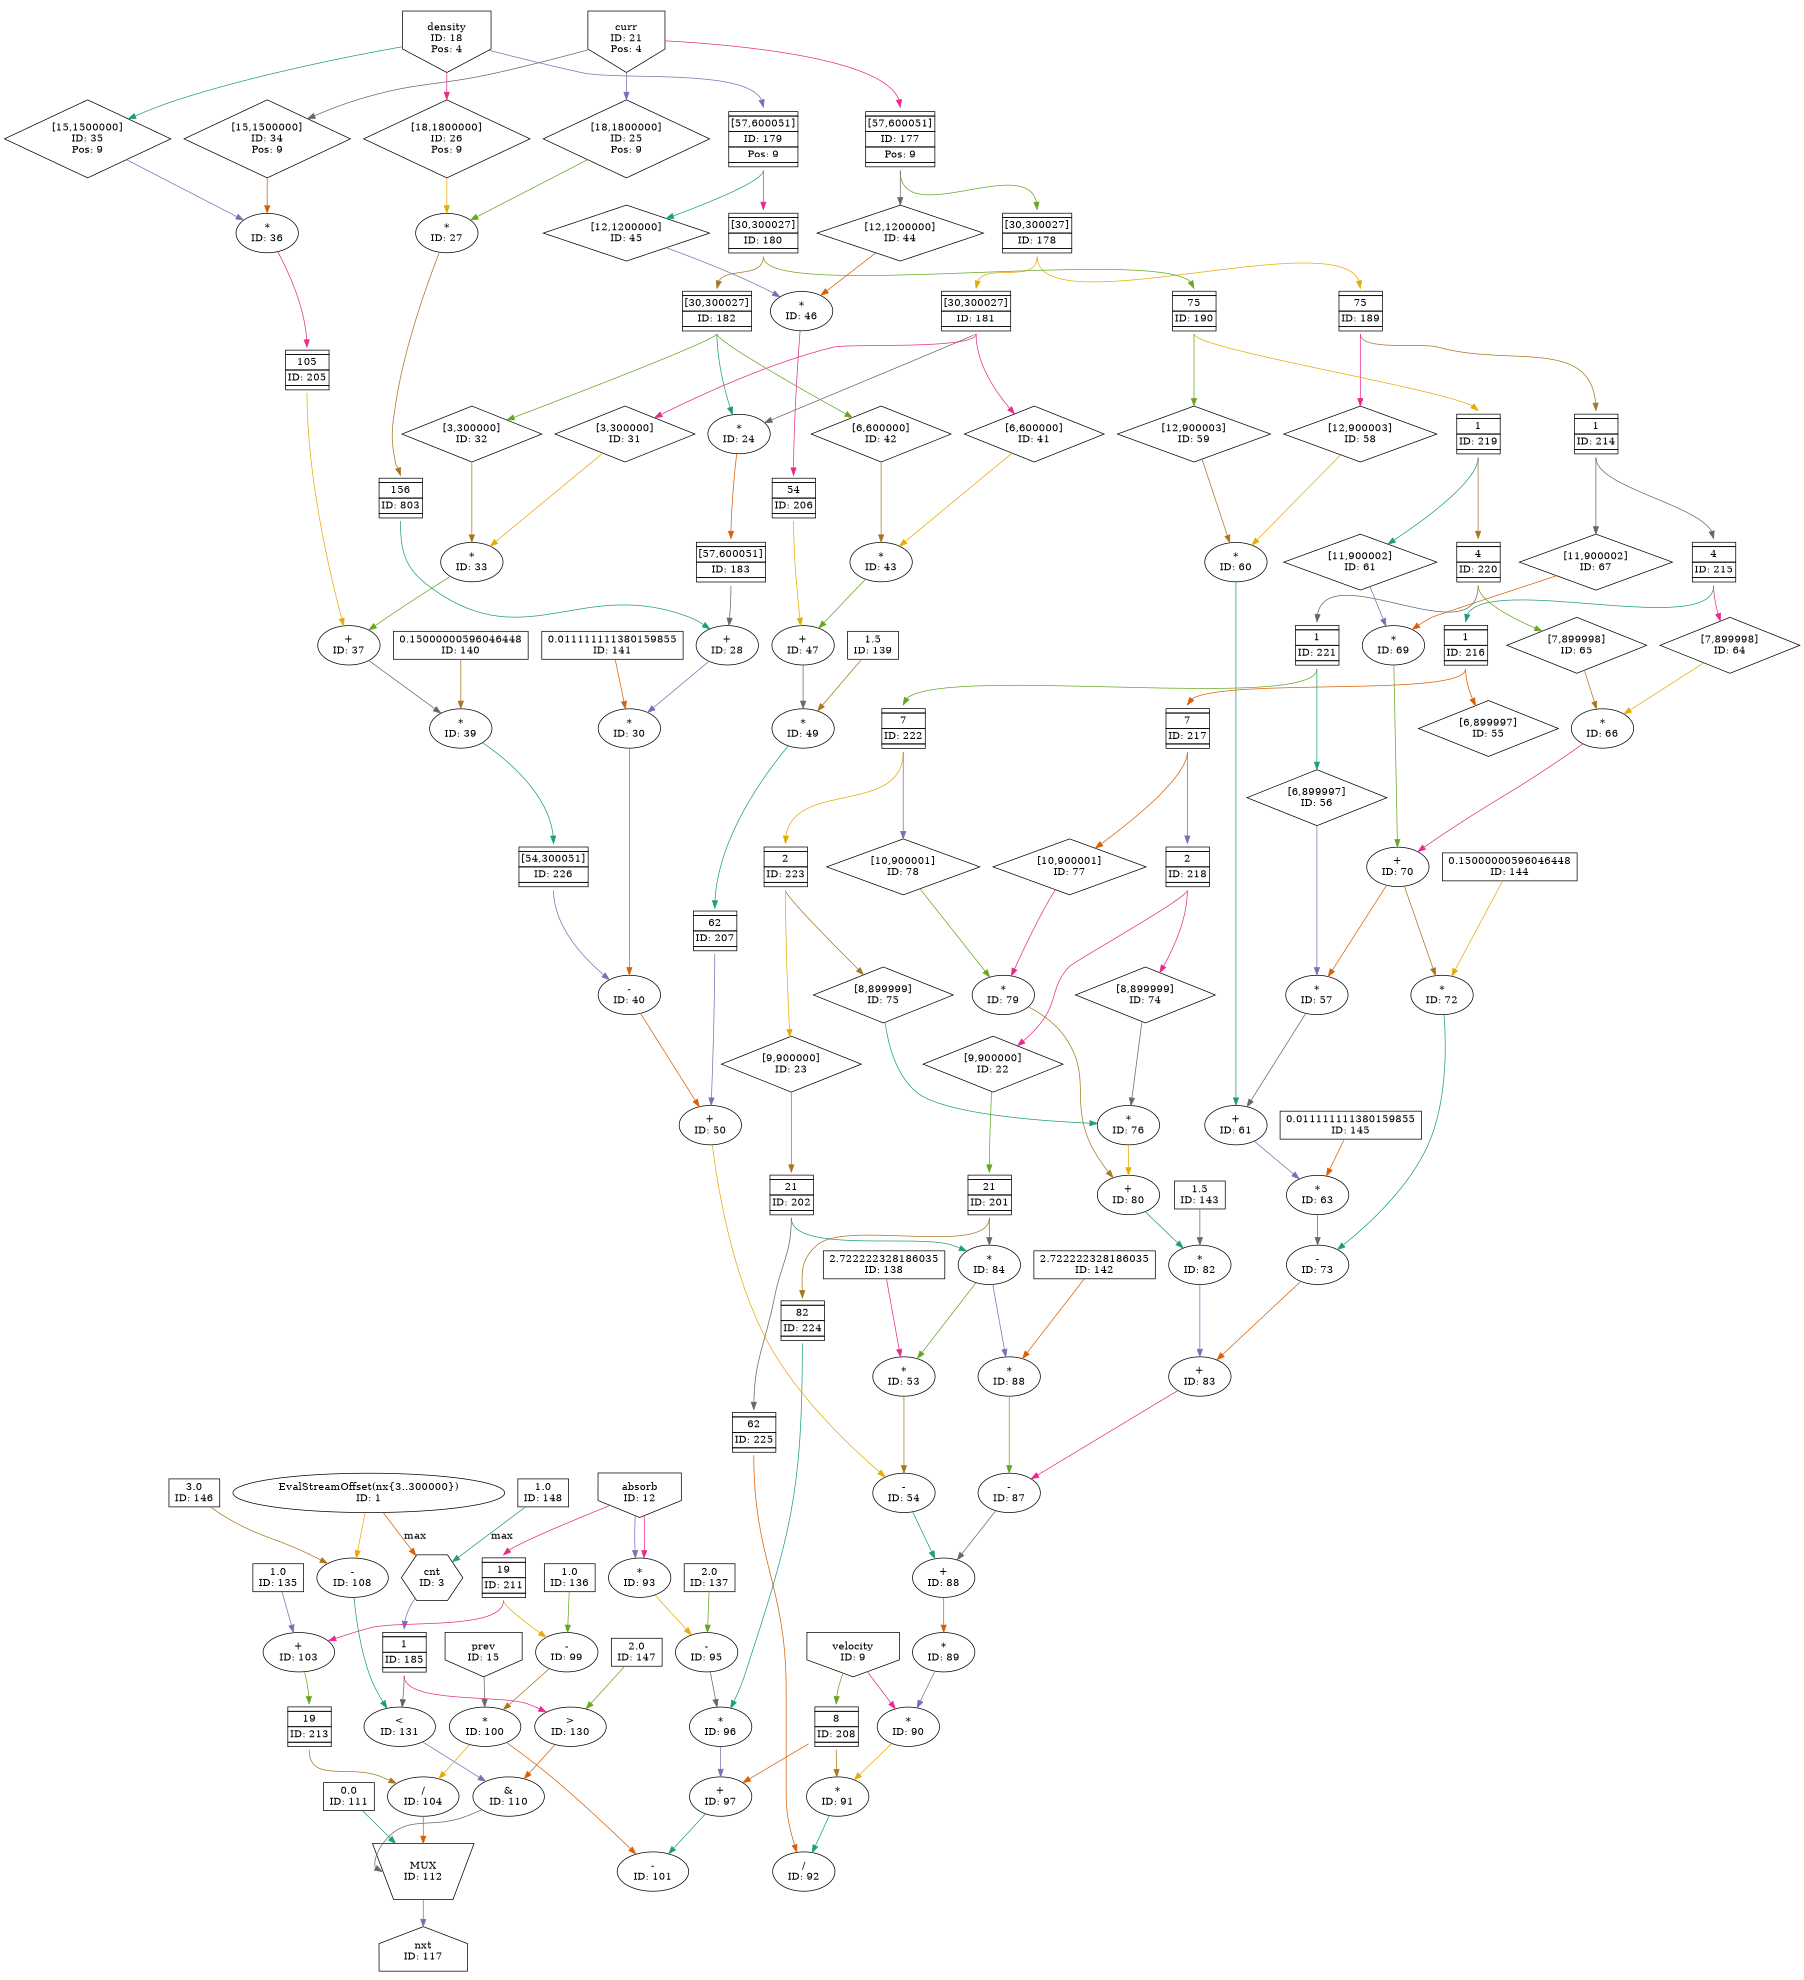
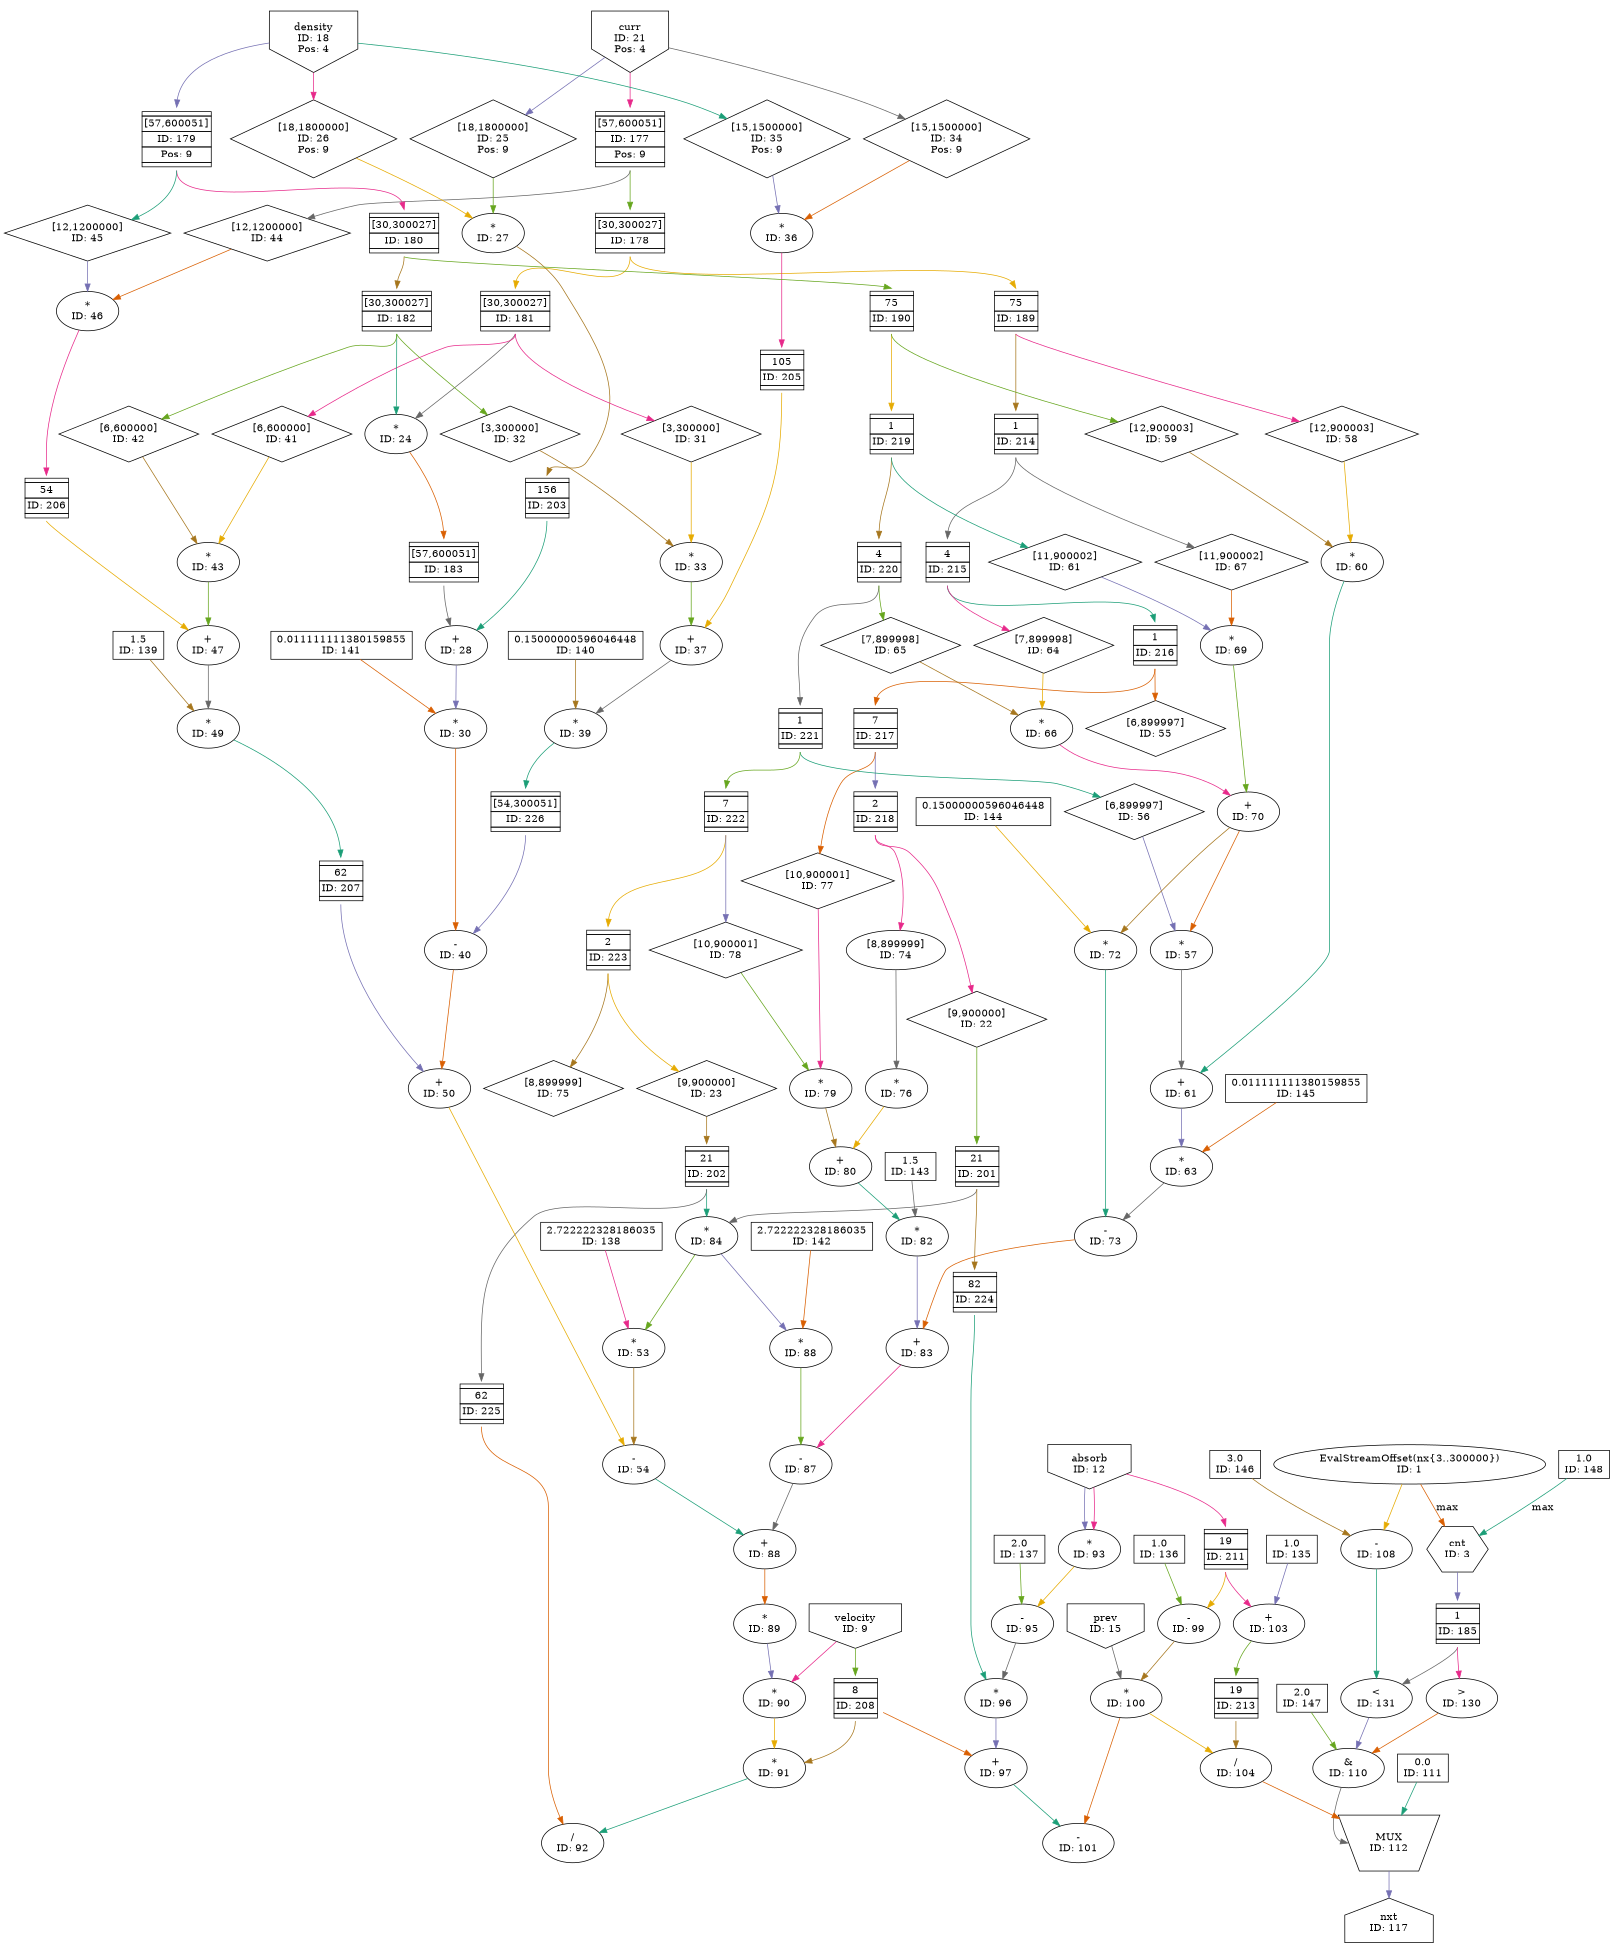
(401, 505) -> (547, 505)
(1145, 995) -> (896, 950)
(963, 1109) -> none
(608, 1685) -> (1322, 1728)
